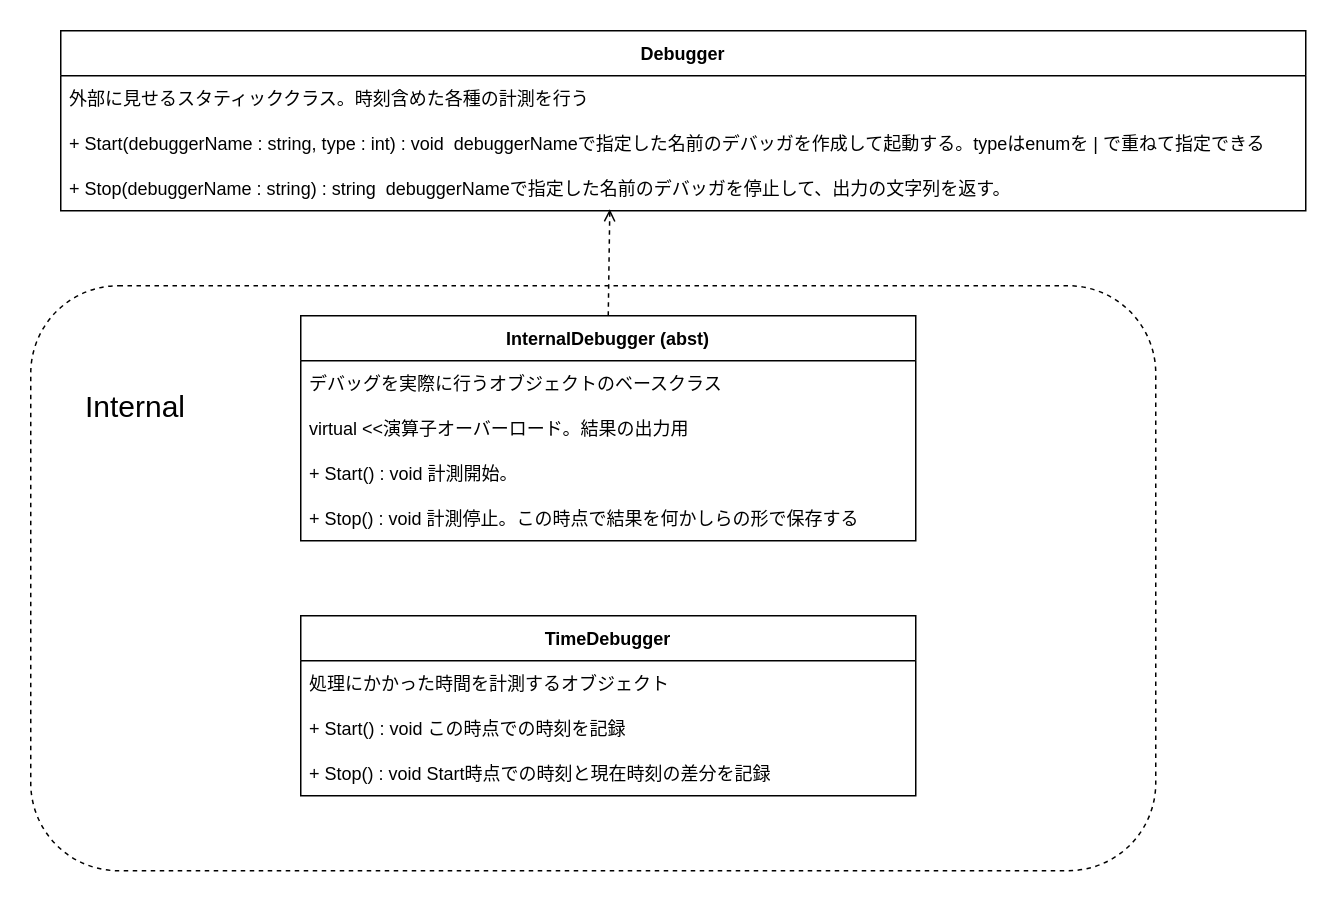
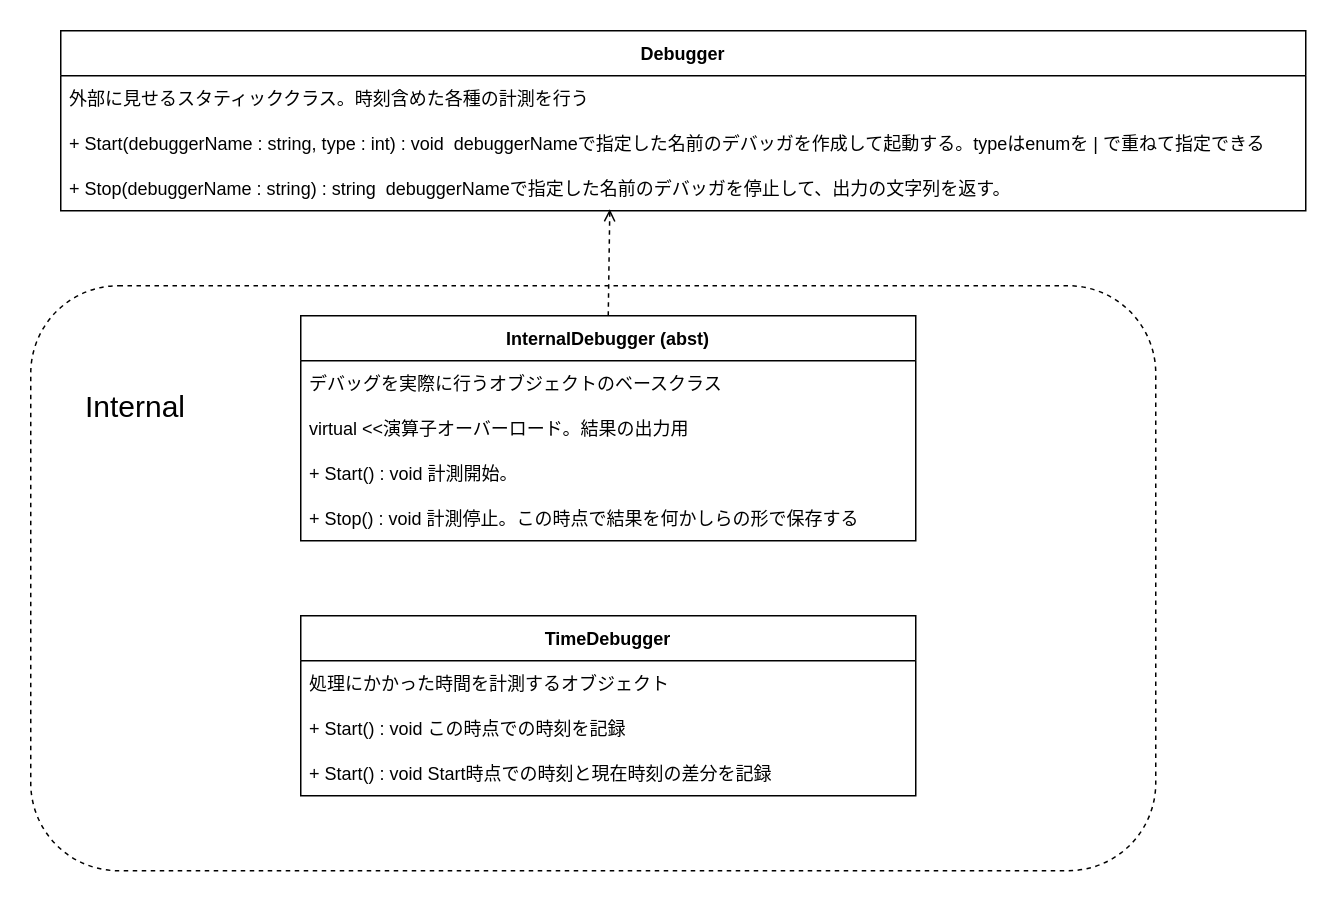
(554, 774) -> (559, 774)
